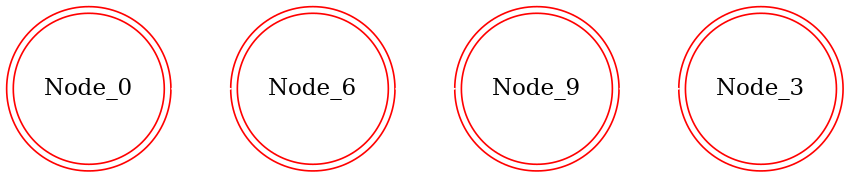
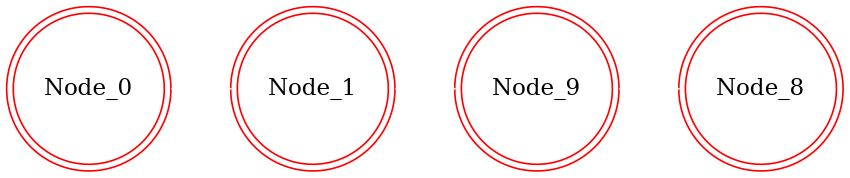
(313, 89) -> (313, 89)
(761, 89) -> (761, 89)
